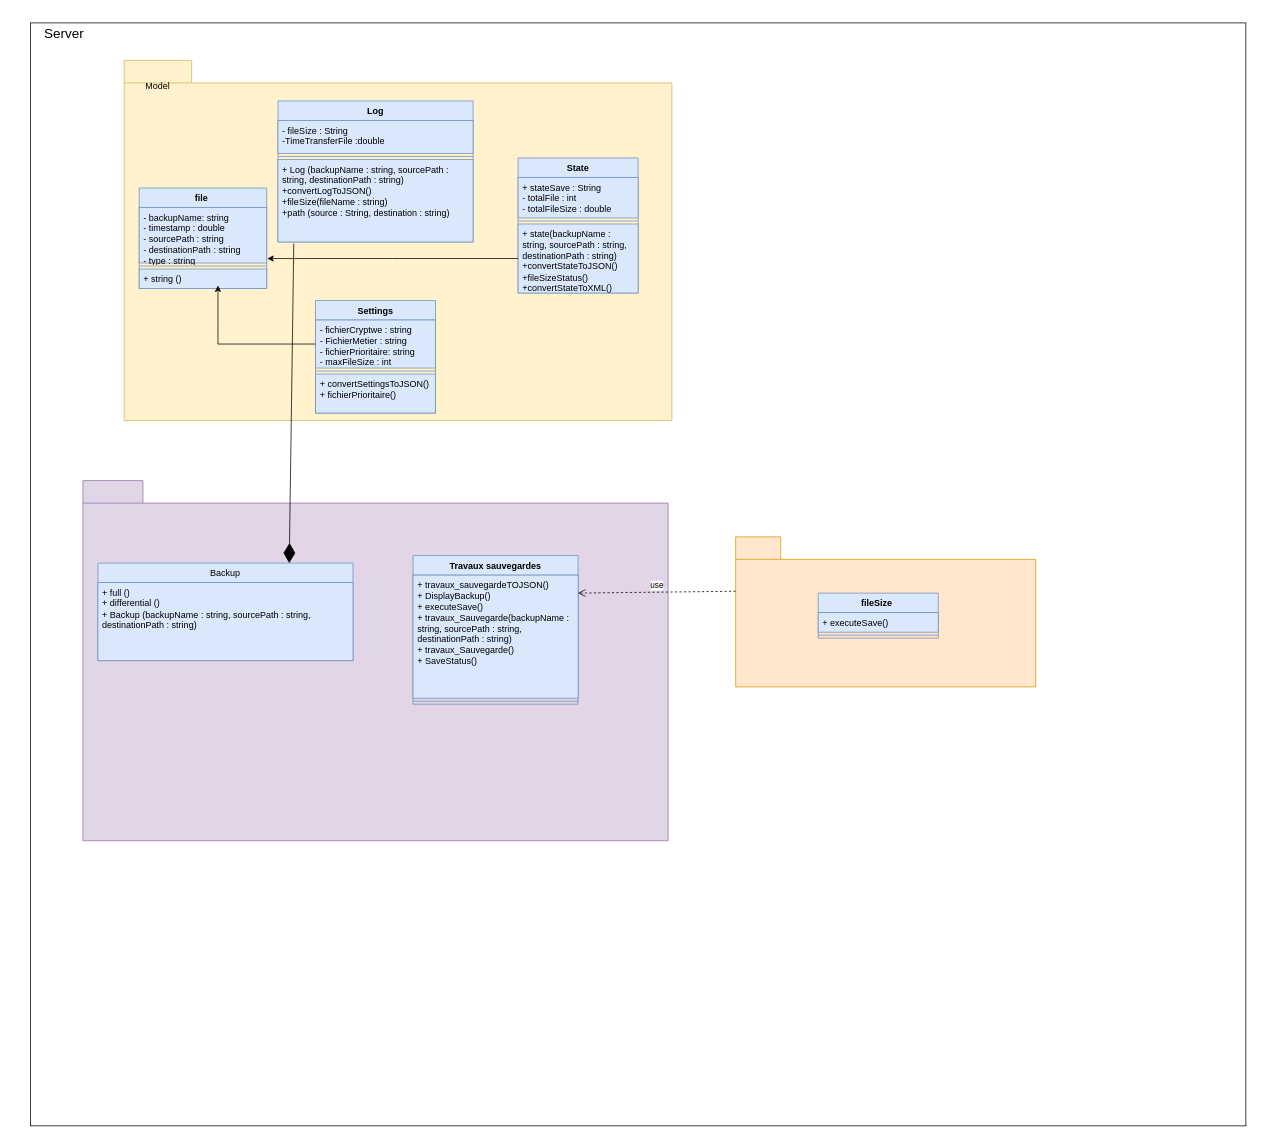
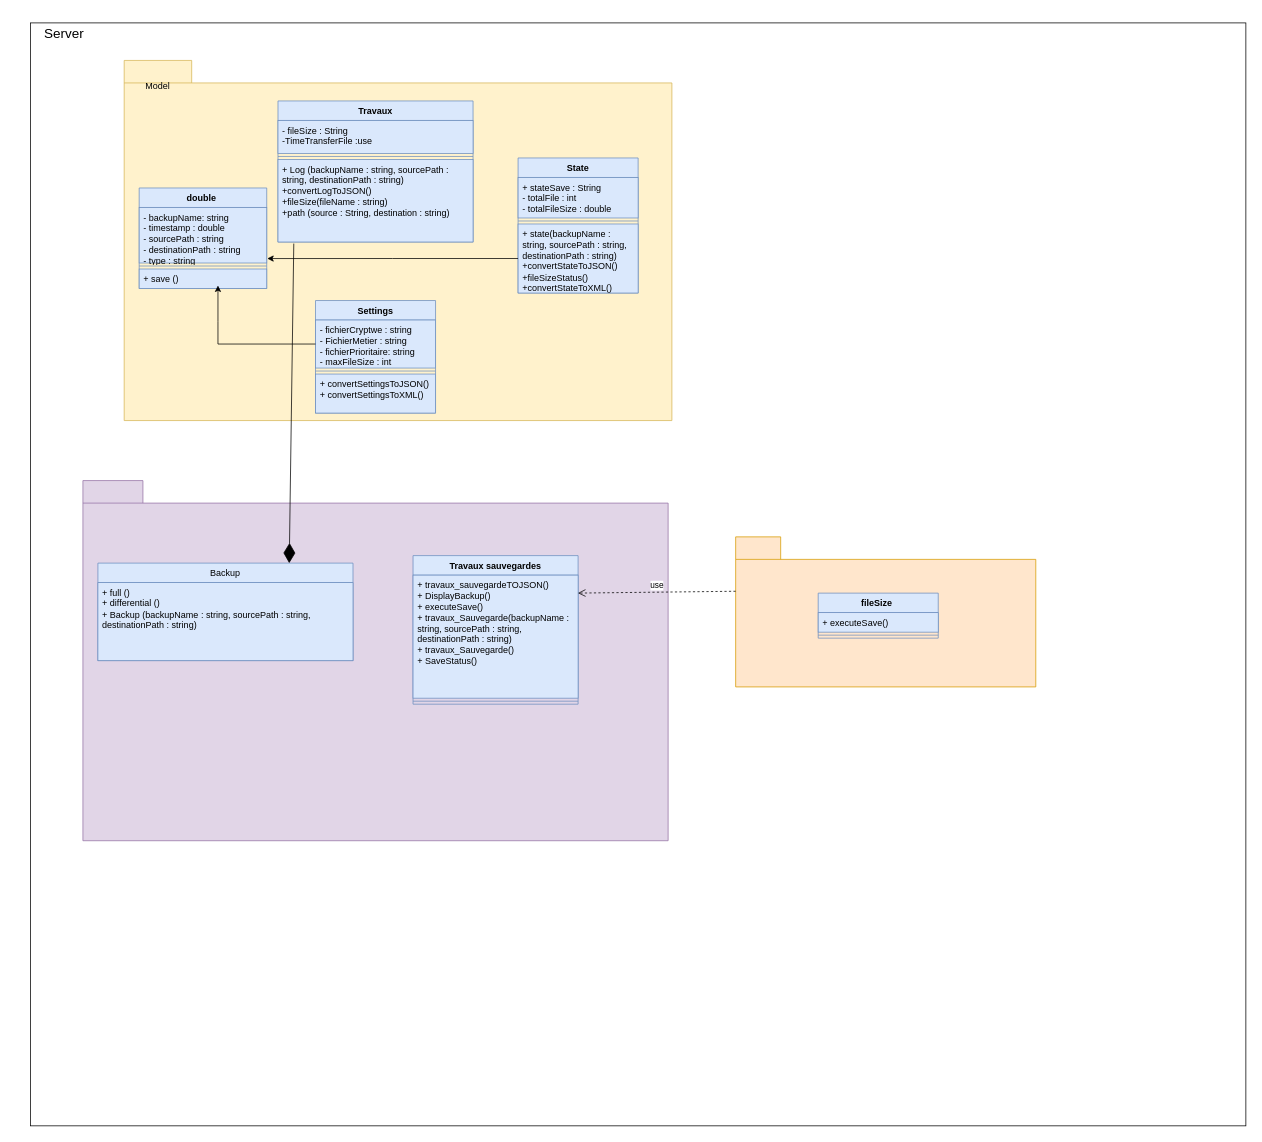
(375, 112) -> (375, 112)
(338, 136) -> (332, 136)
(203, 199) -> (203, 199)
(168, 280) -> (164, 280)
(376, 395) -> (376, 401)
